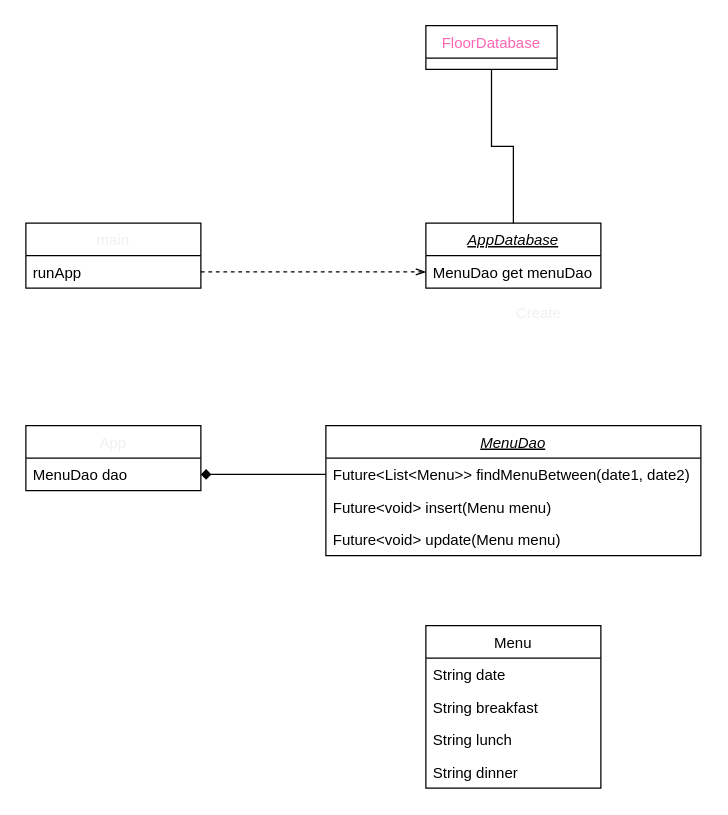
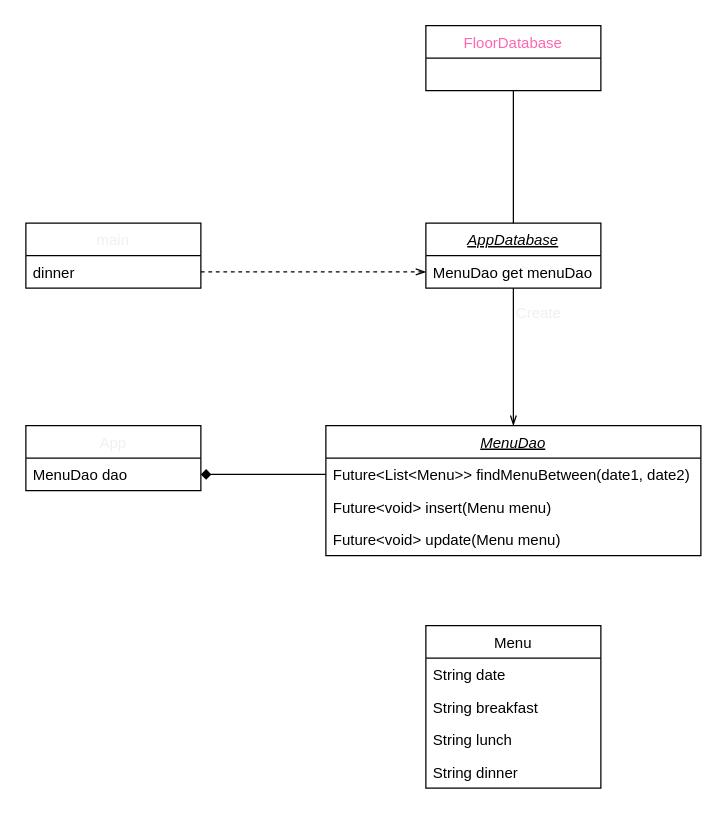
(491, 48) -> (513, 58)
(58, 273) -> (56, 273)
none -> (513, 355)
